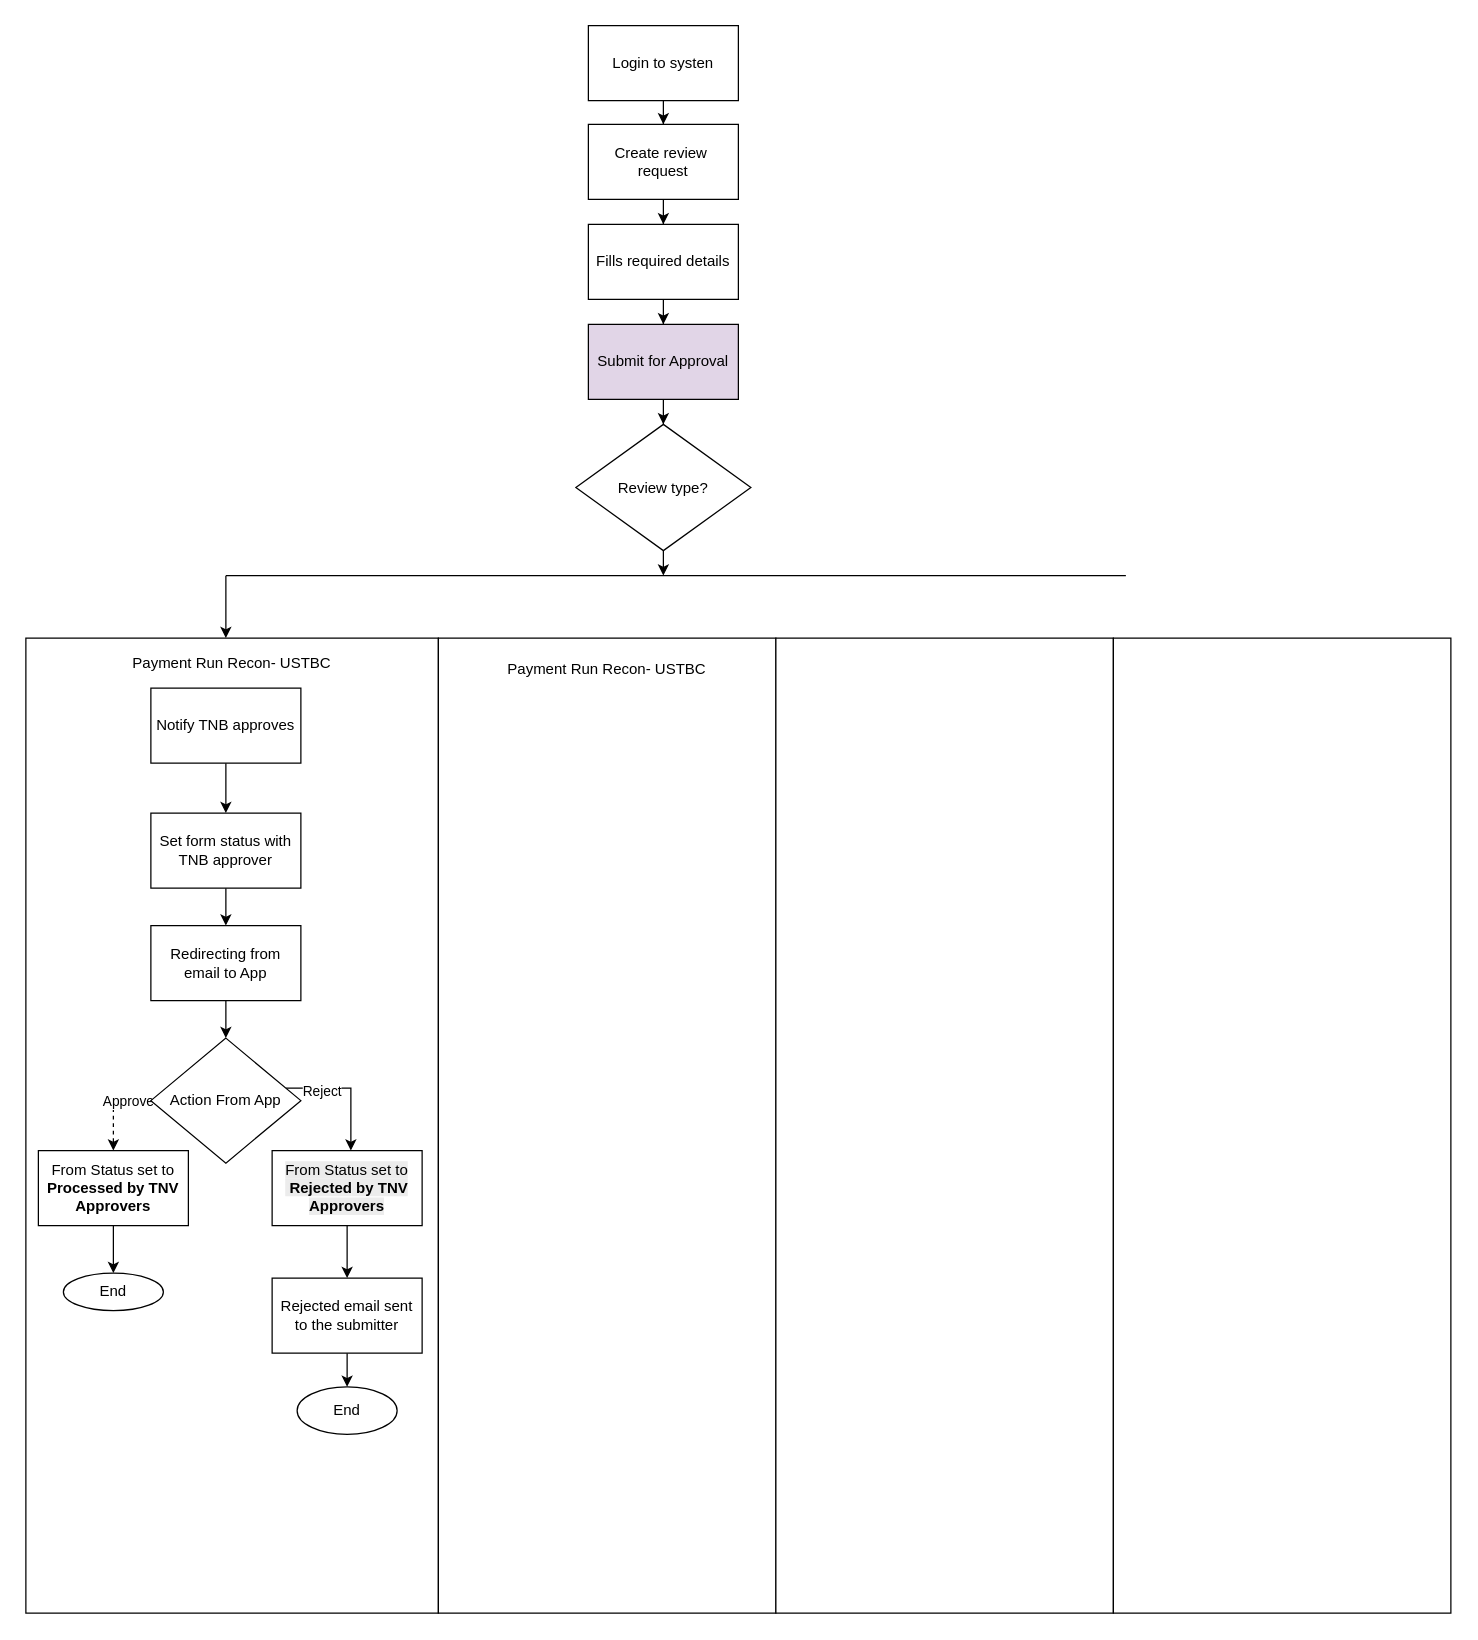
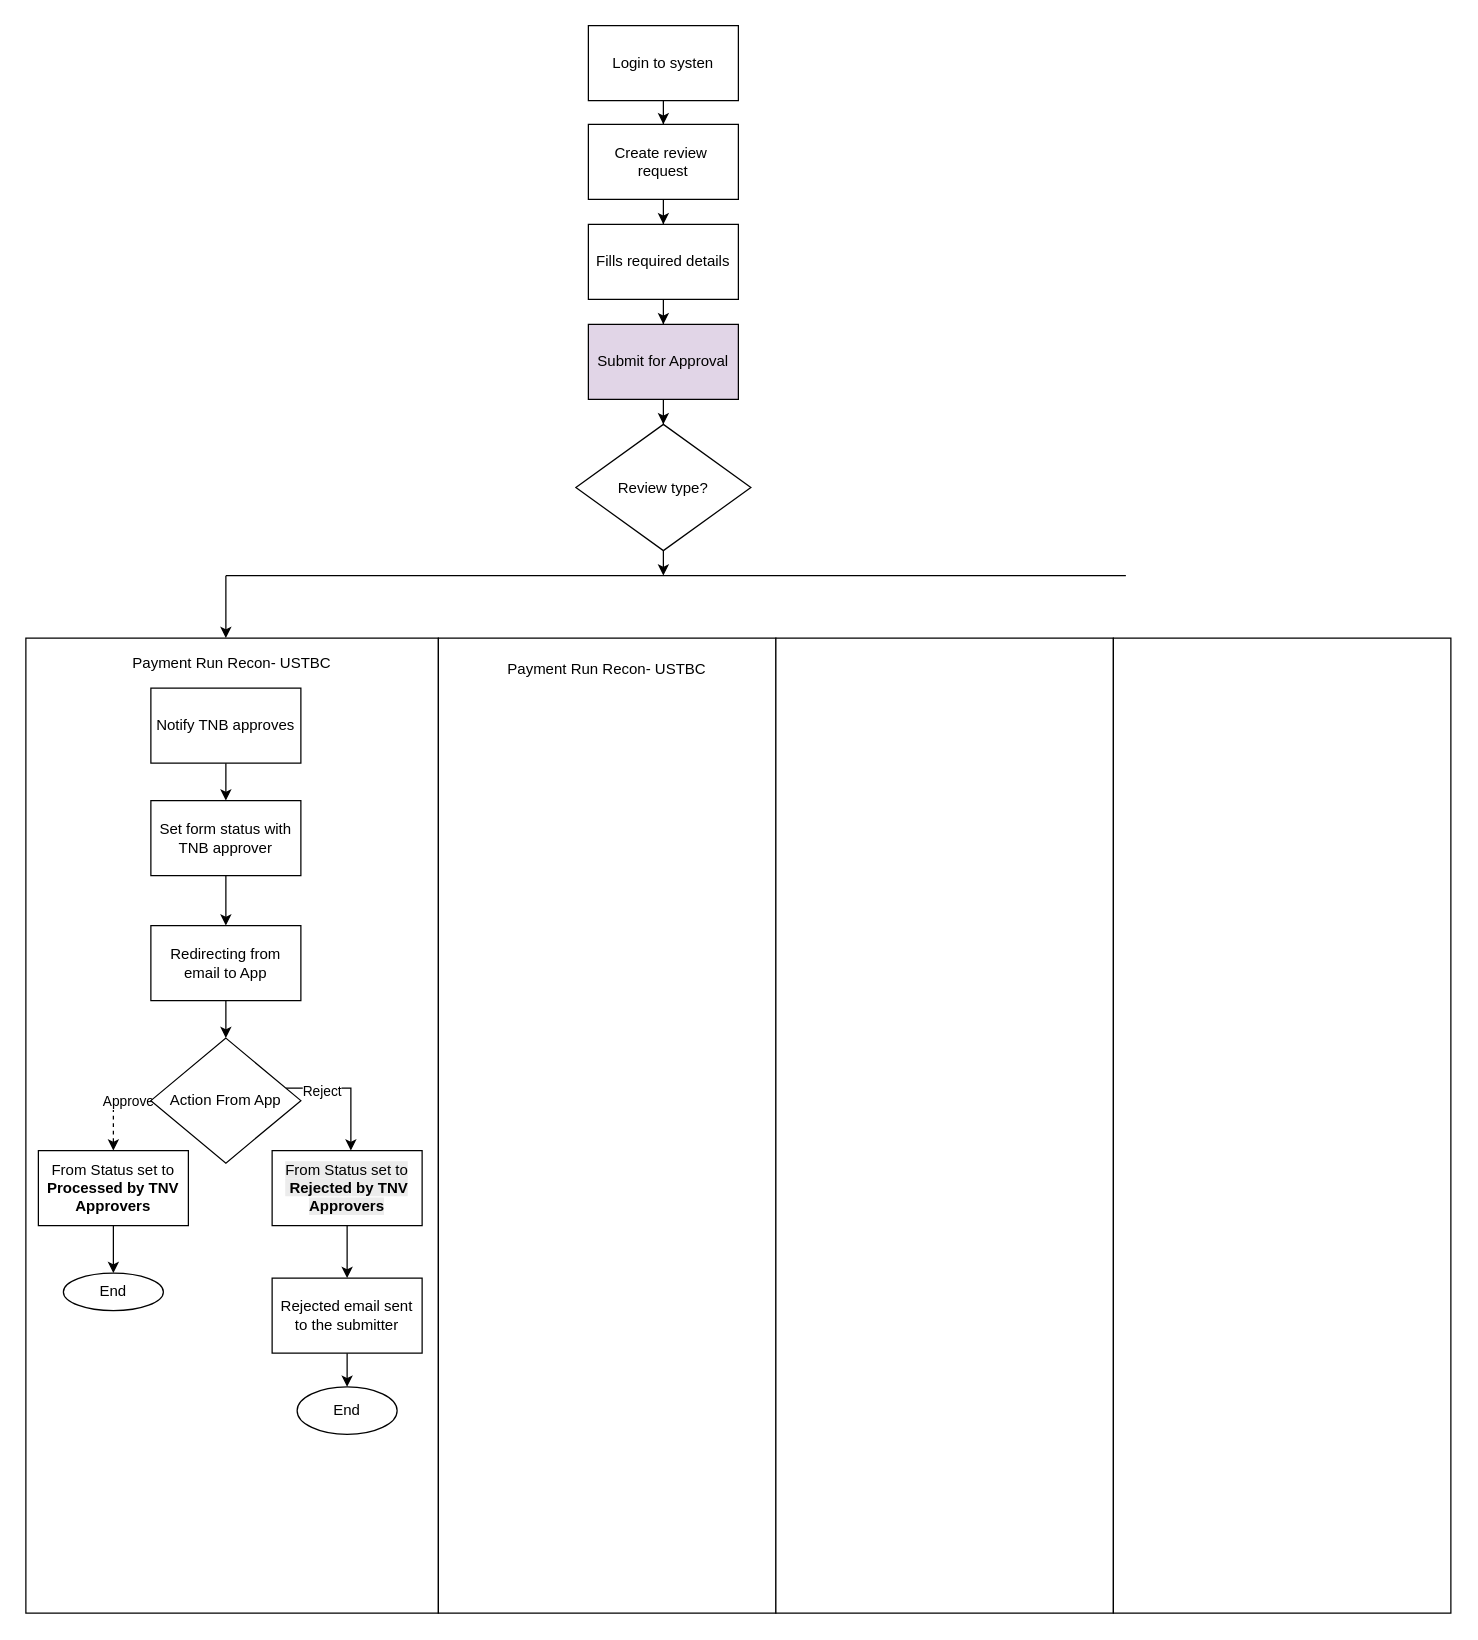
(226, 851) -> (226, 838)
